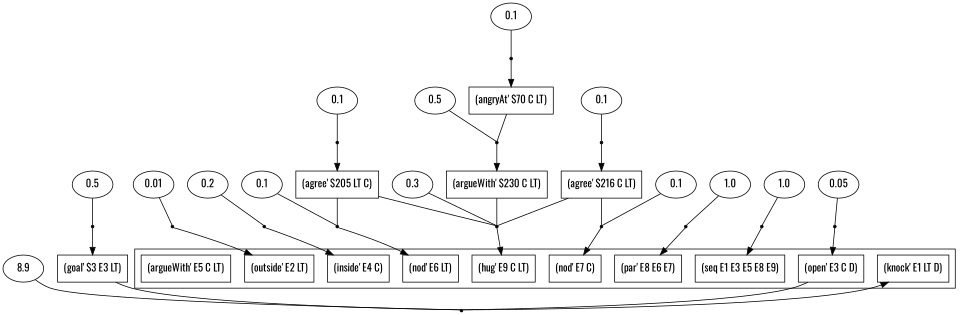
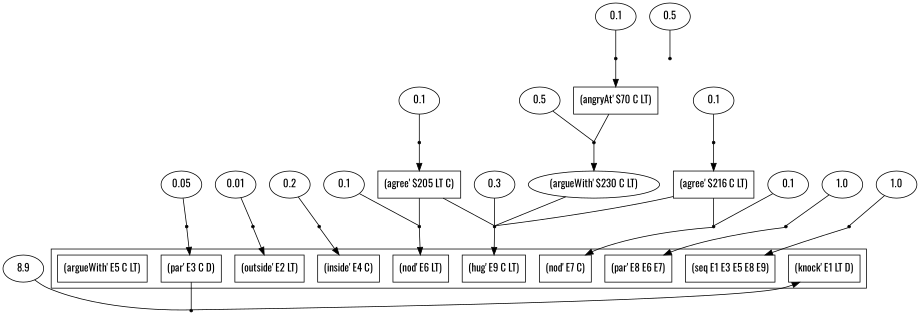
(497, 185) -> (594, 185)
(93, 269) -> none
(831, 269) -> (191, 269)
